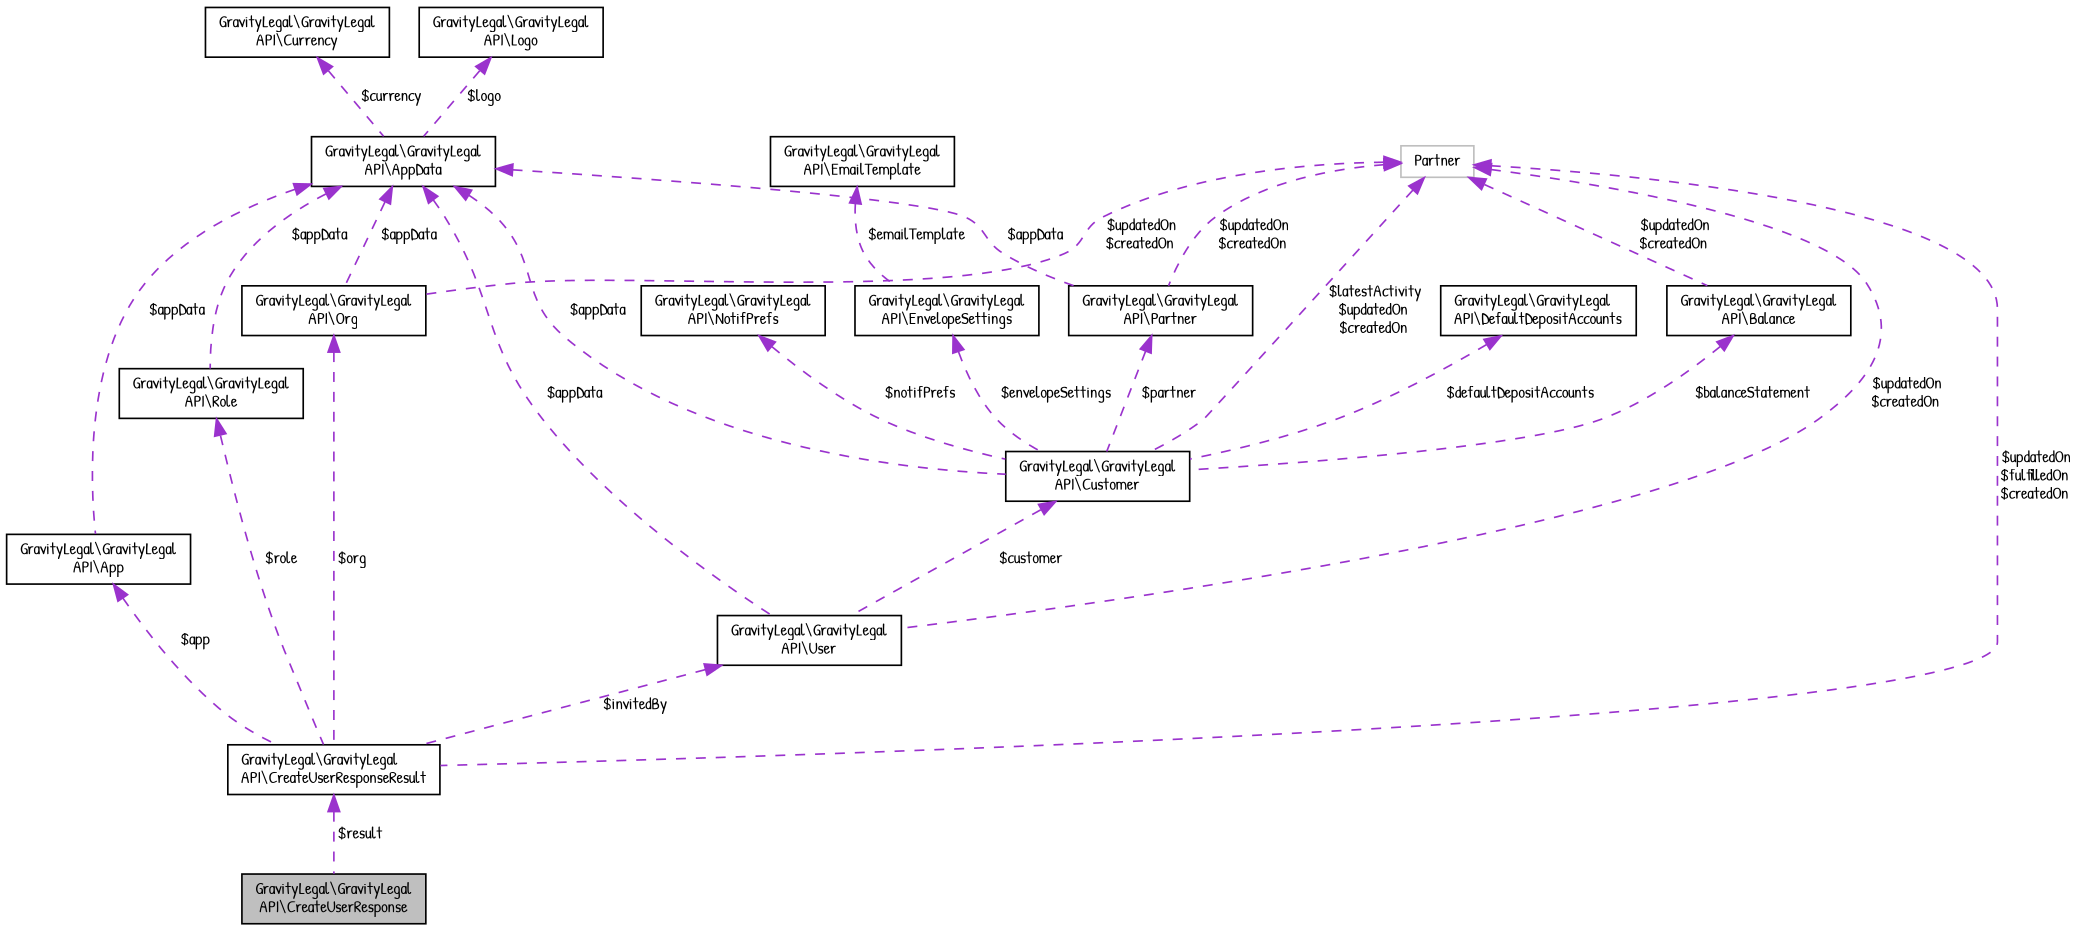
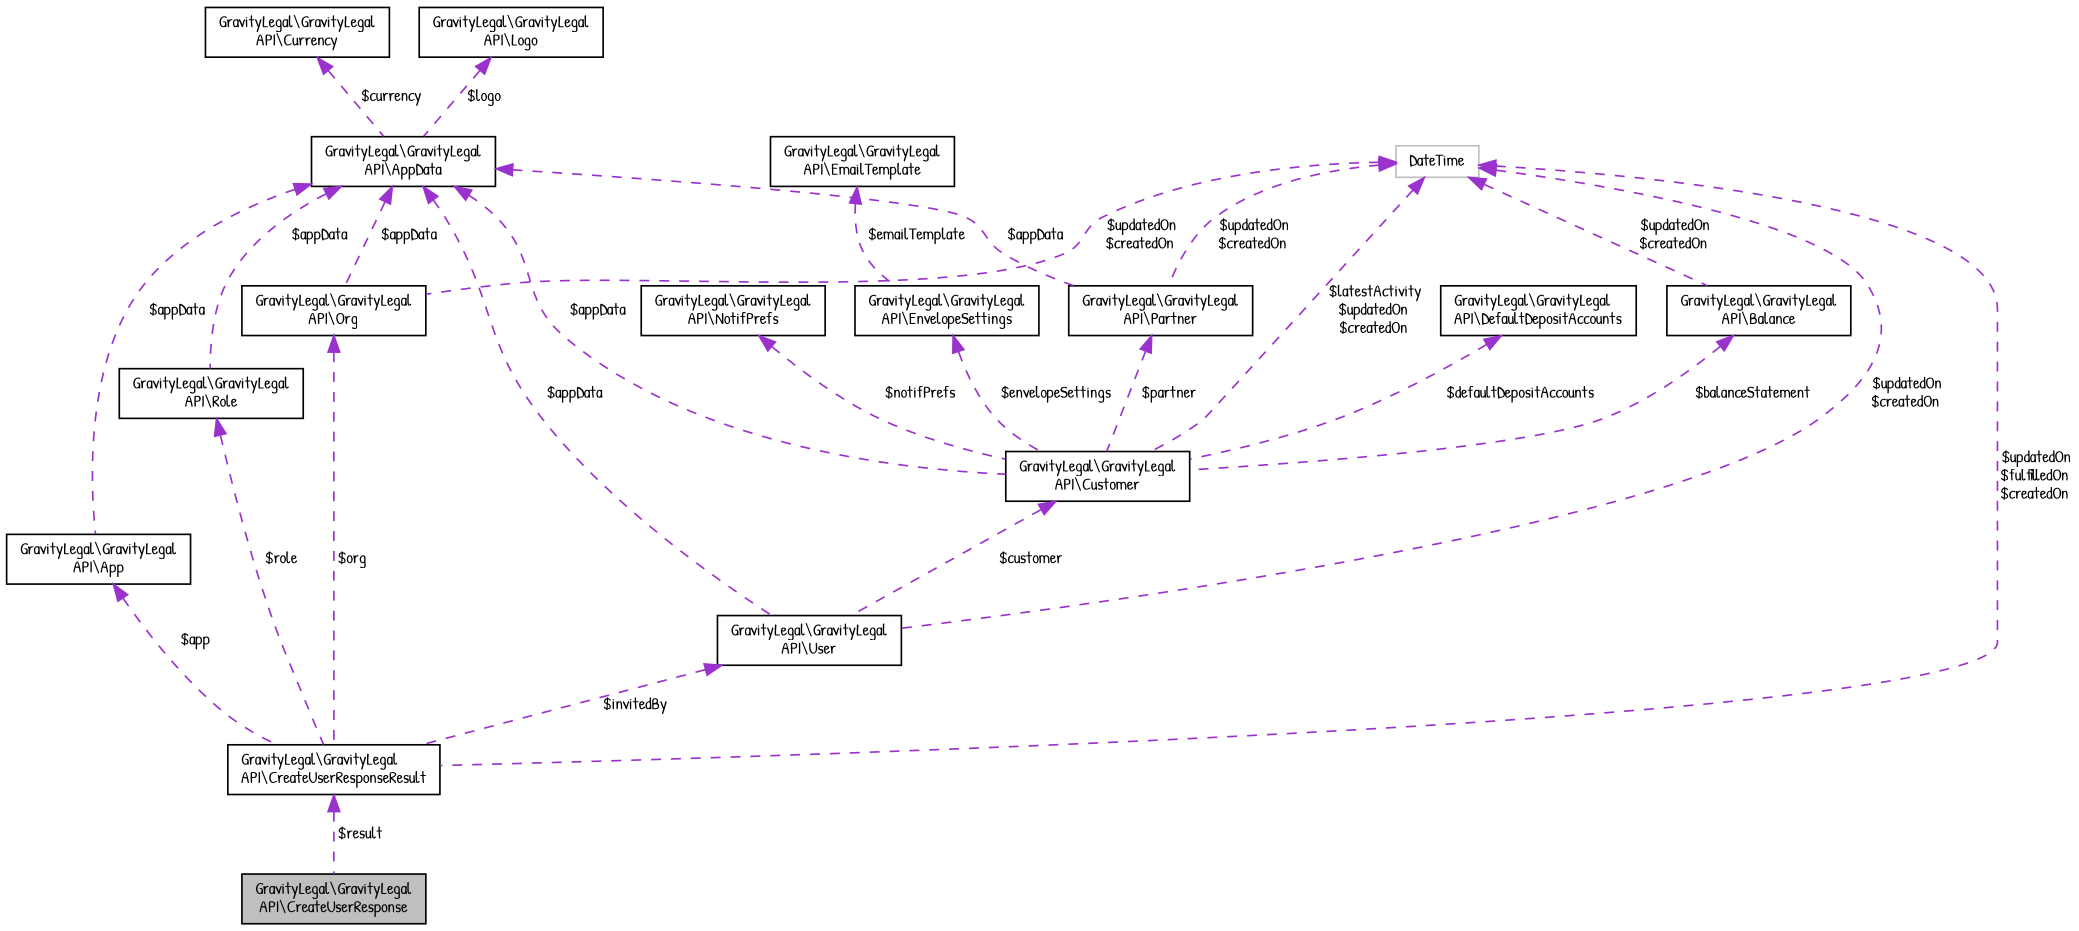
(1437, 162) -> (1437, 162)
